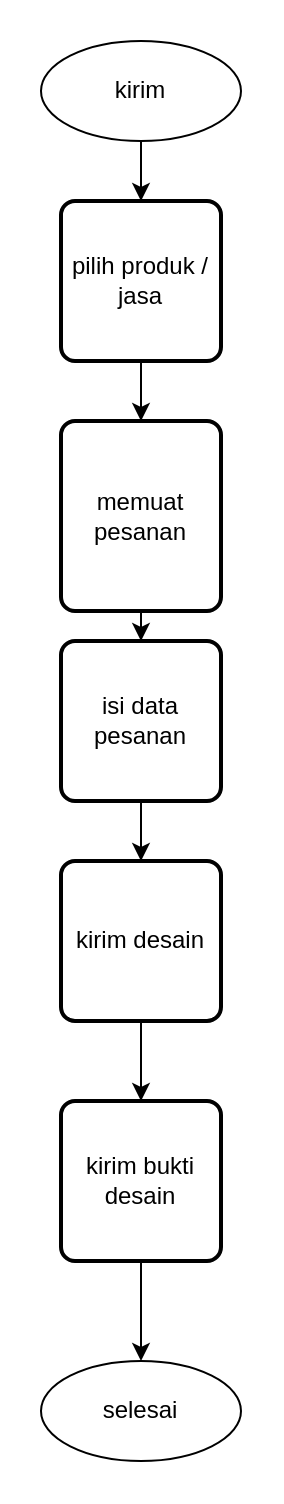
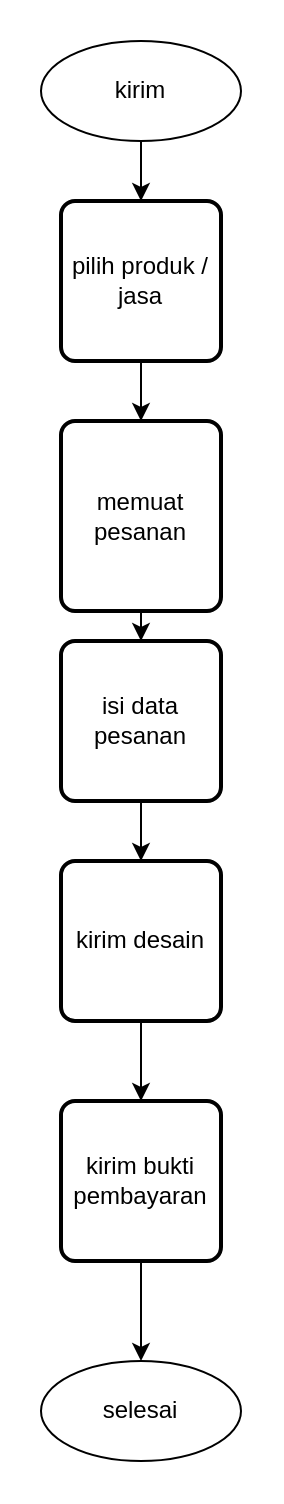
(141, 1181) -> (141, 1181)
